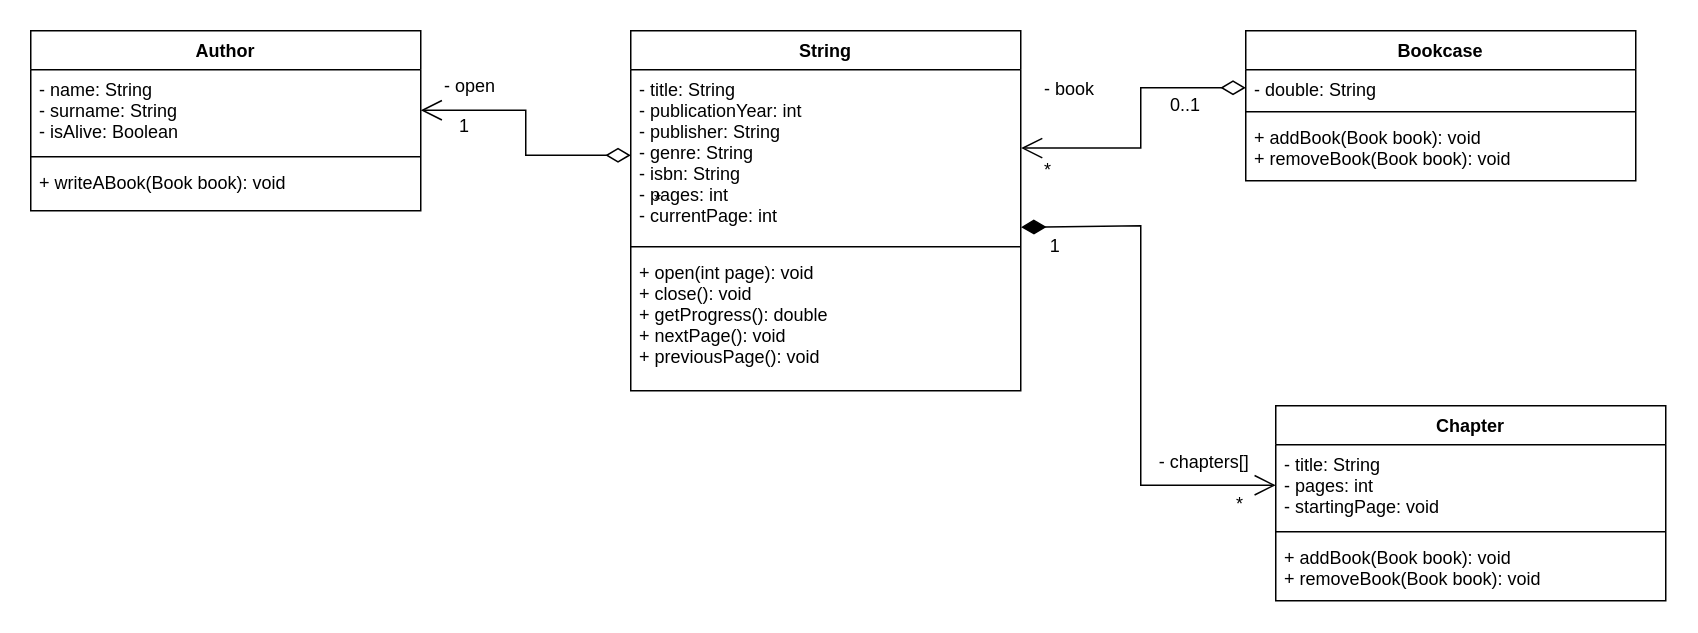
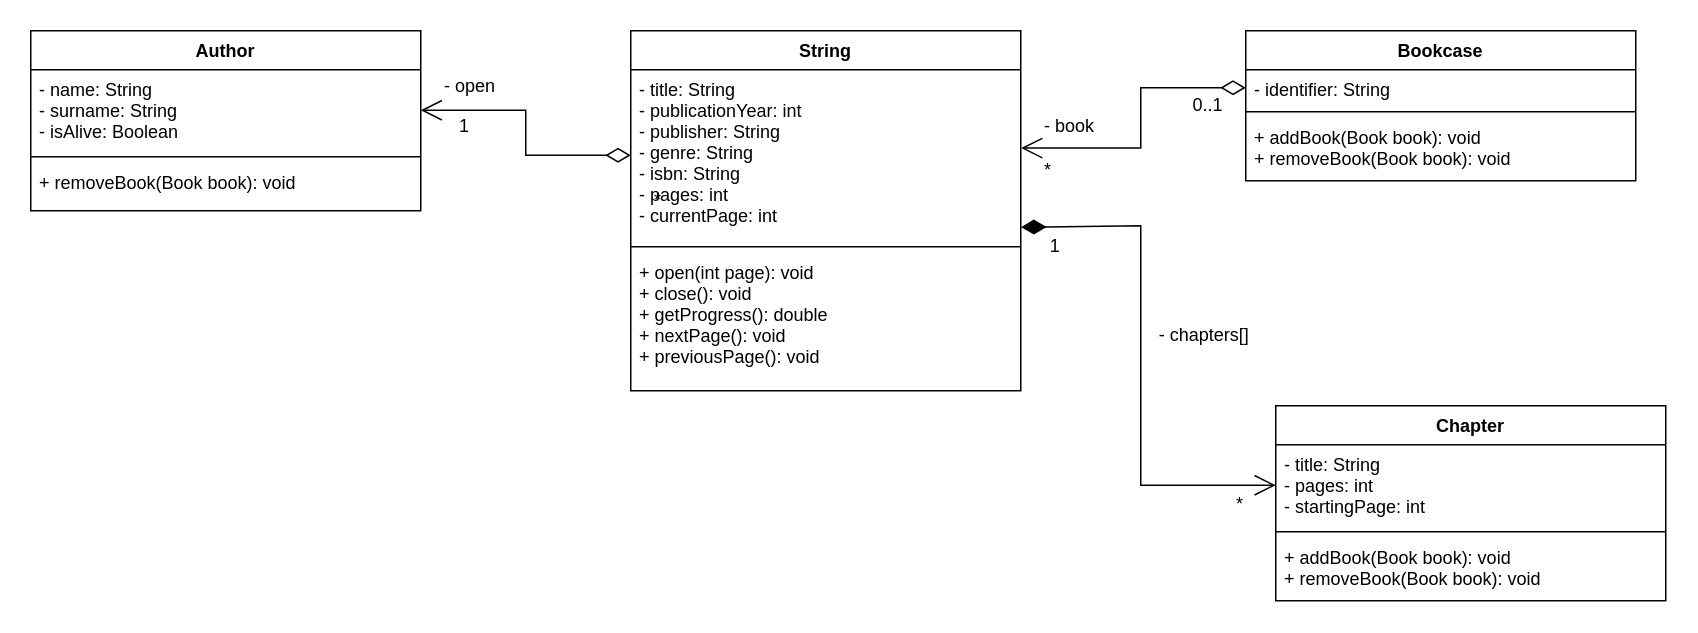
(1080, 88) -> (1080, 125)
(1323, 90) -> (1338, 90)
(1188, 100) -> (1211, 100)
(171, 183) -> (173, 183)
(1203, 461) -> (1203, 334)
(1346, 465) -> (1346, 465)
